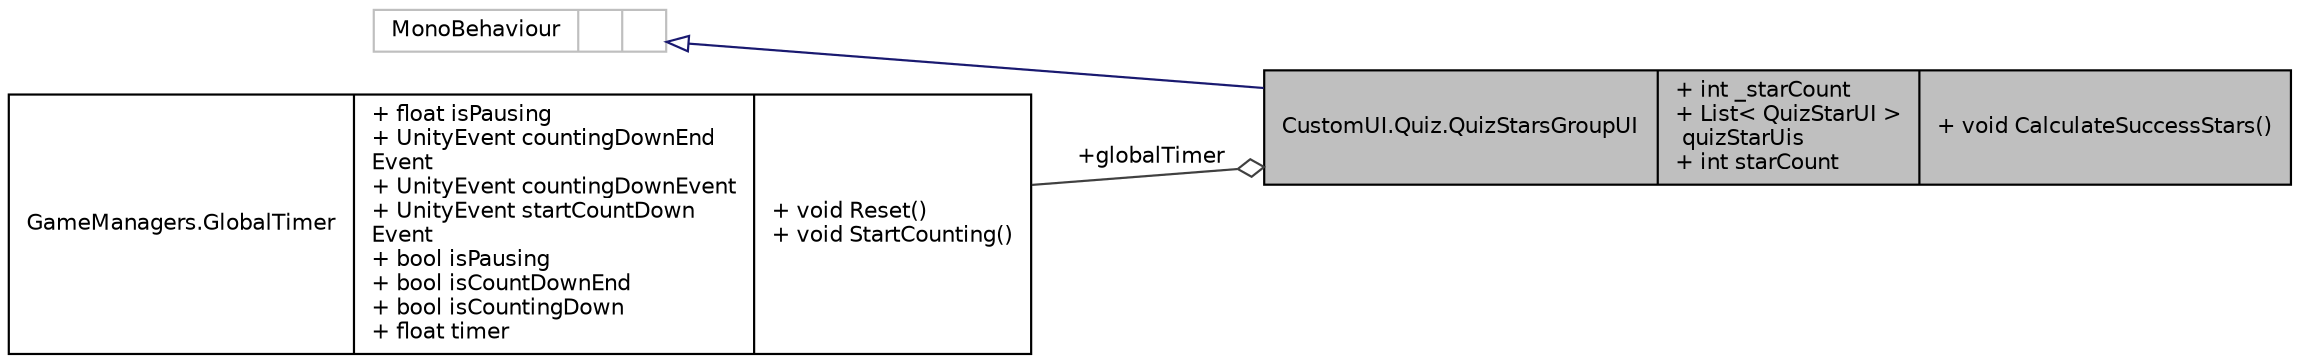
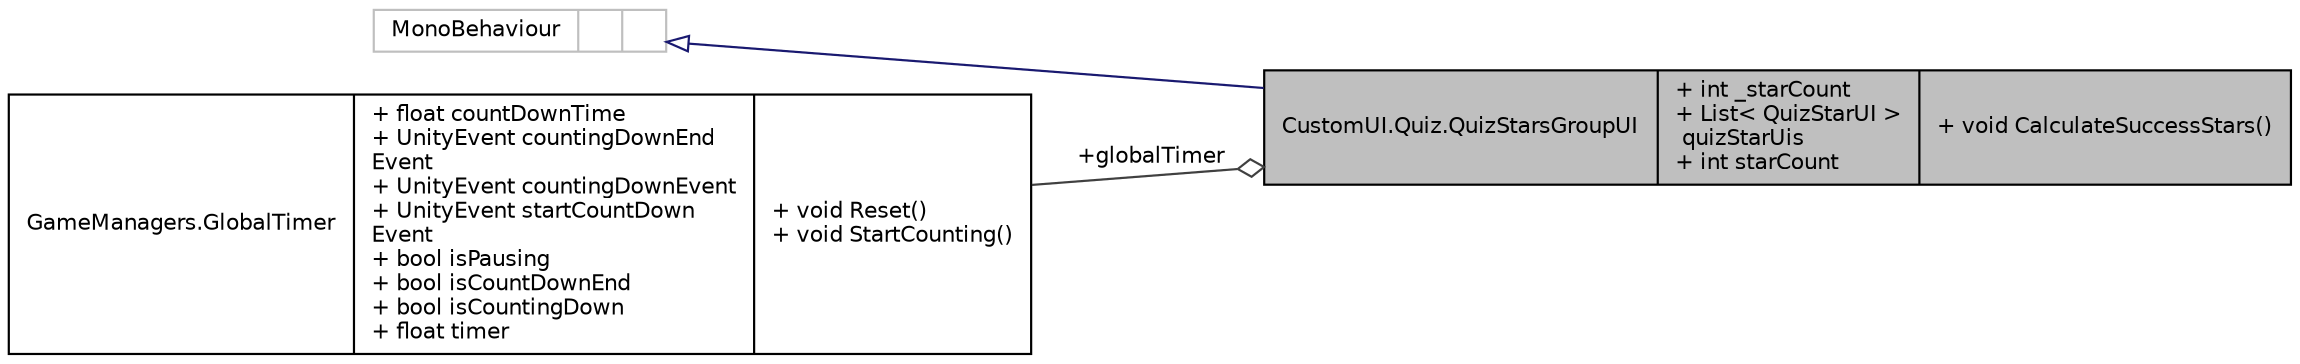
(462, 114) -> (499, 114)
